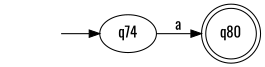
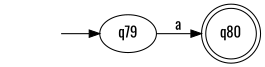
(128, 34) -> (128, 34)
